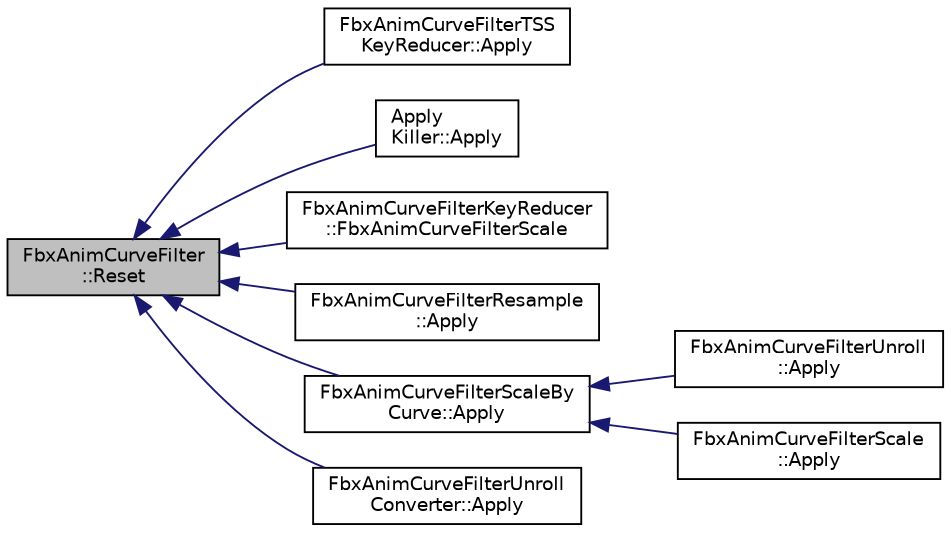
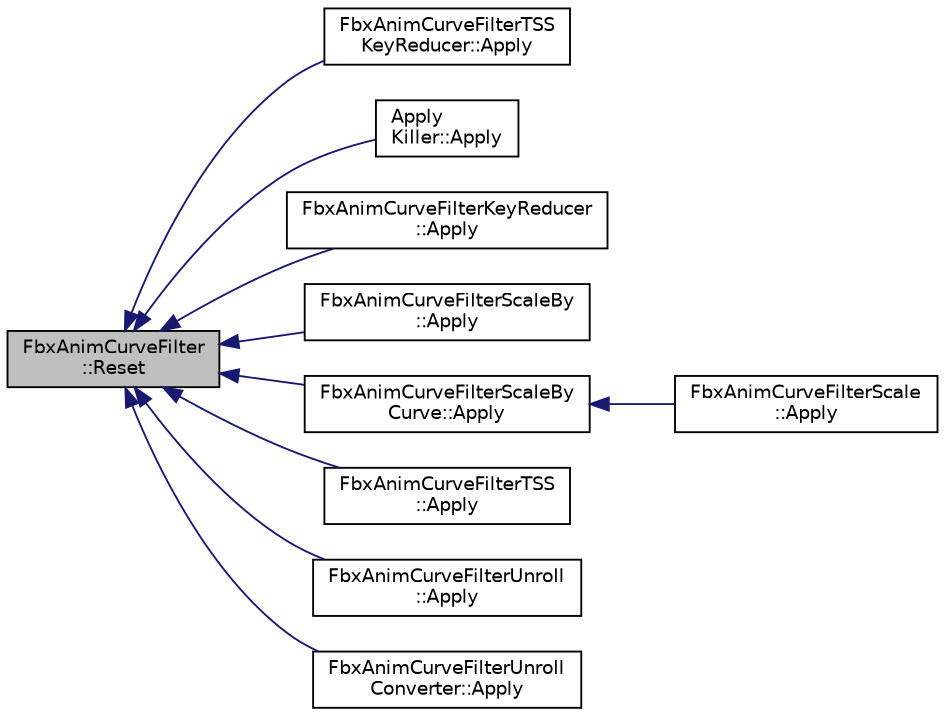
(447, 220) -> (447, 220)
(447, 312) -> (447, 312)
(642, 380) -> (225, 493)
none -> (447, 496)
